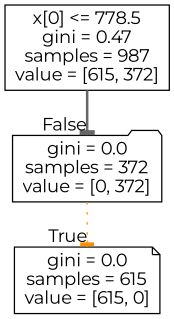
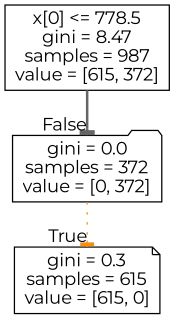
(87, 48) -> (87, 48)
(87, 280) -> (87, 280)
